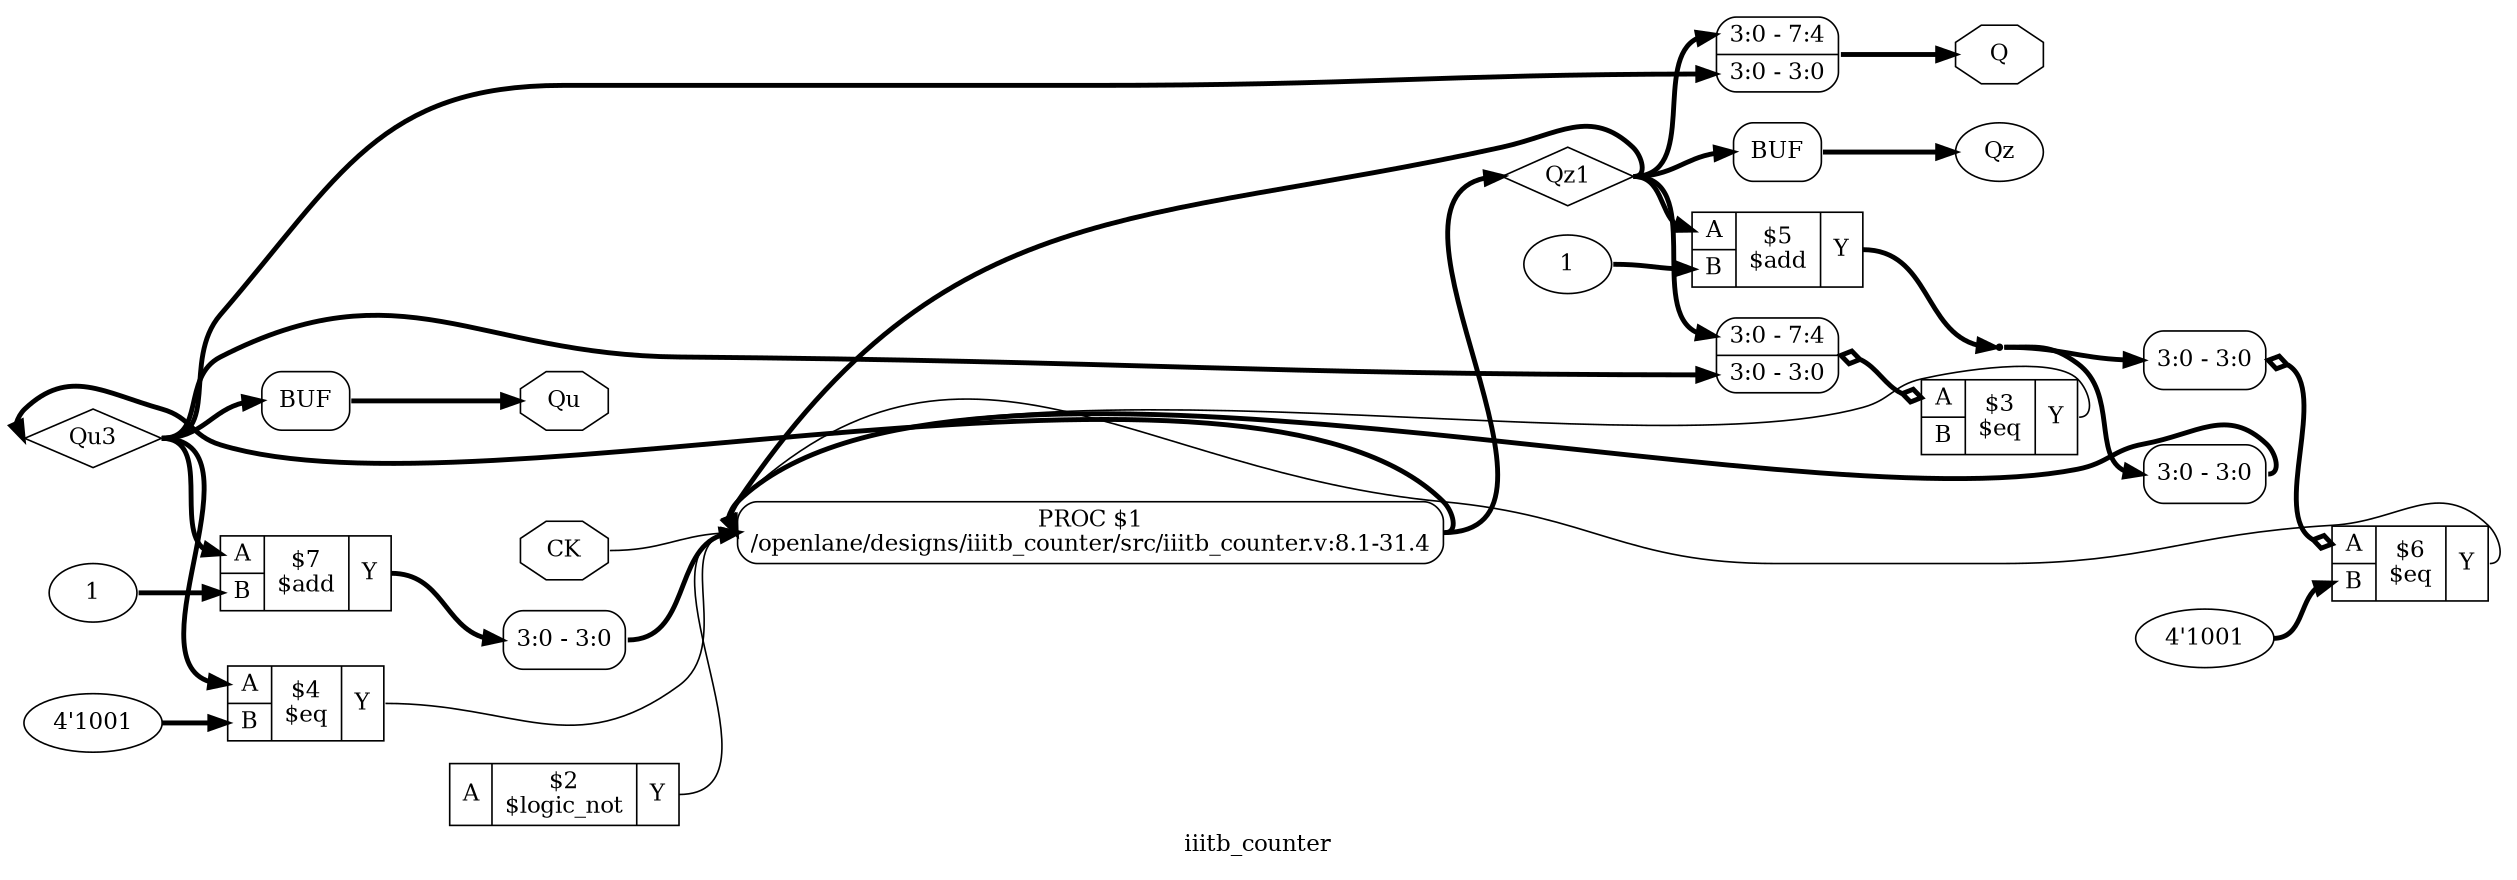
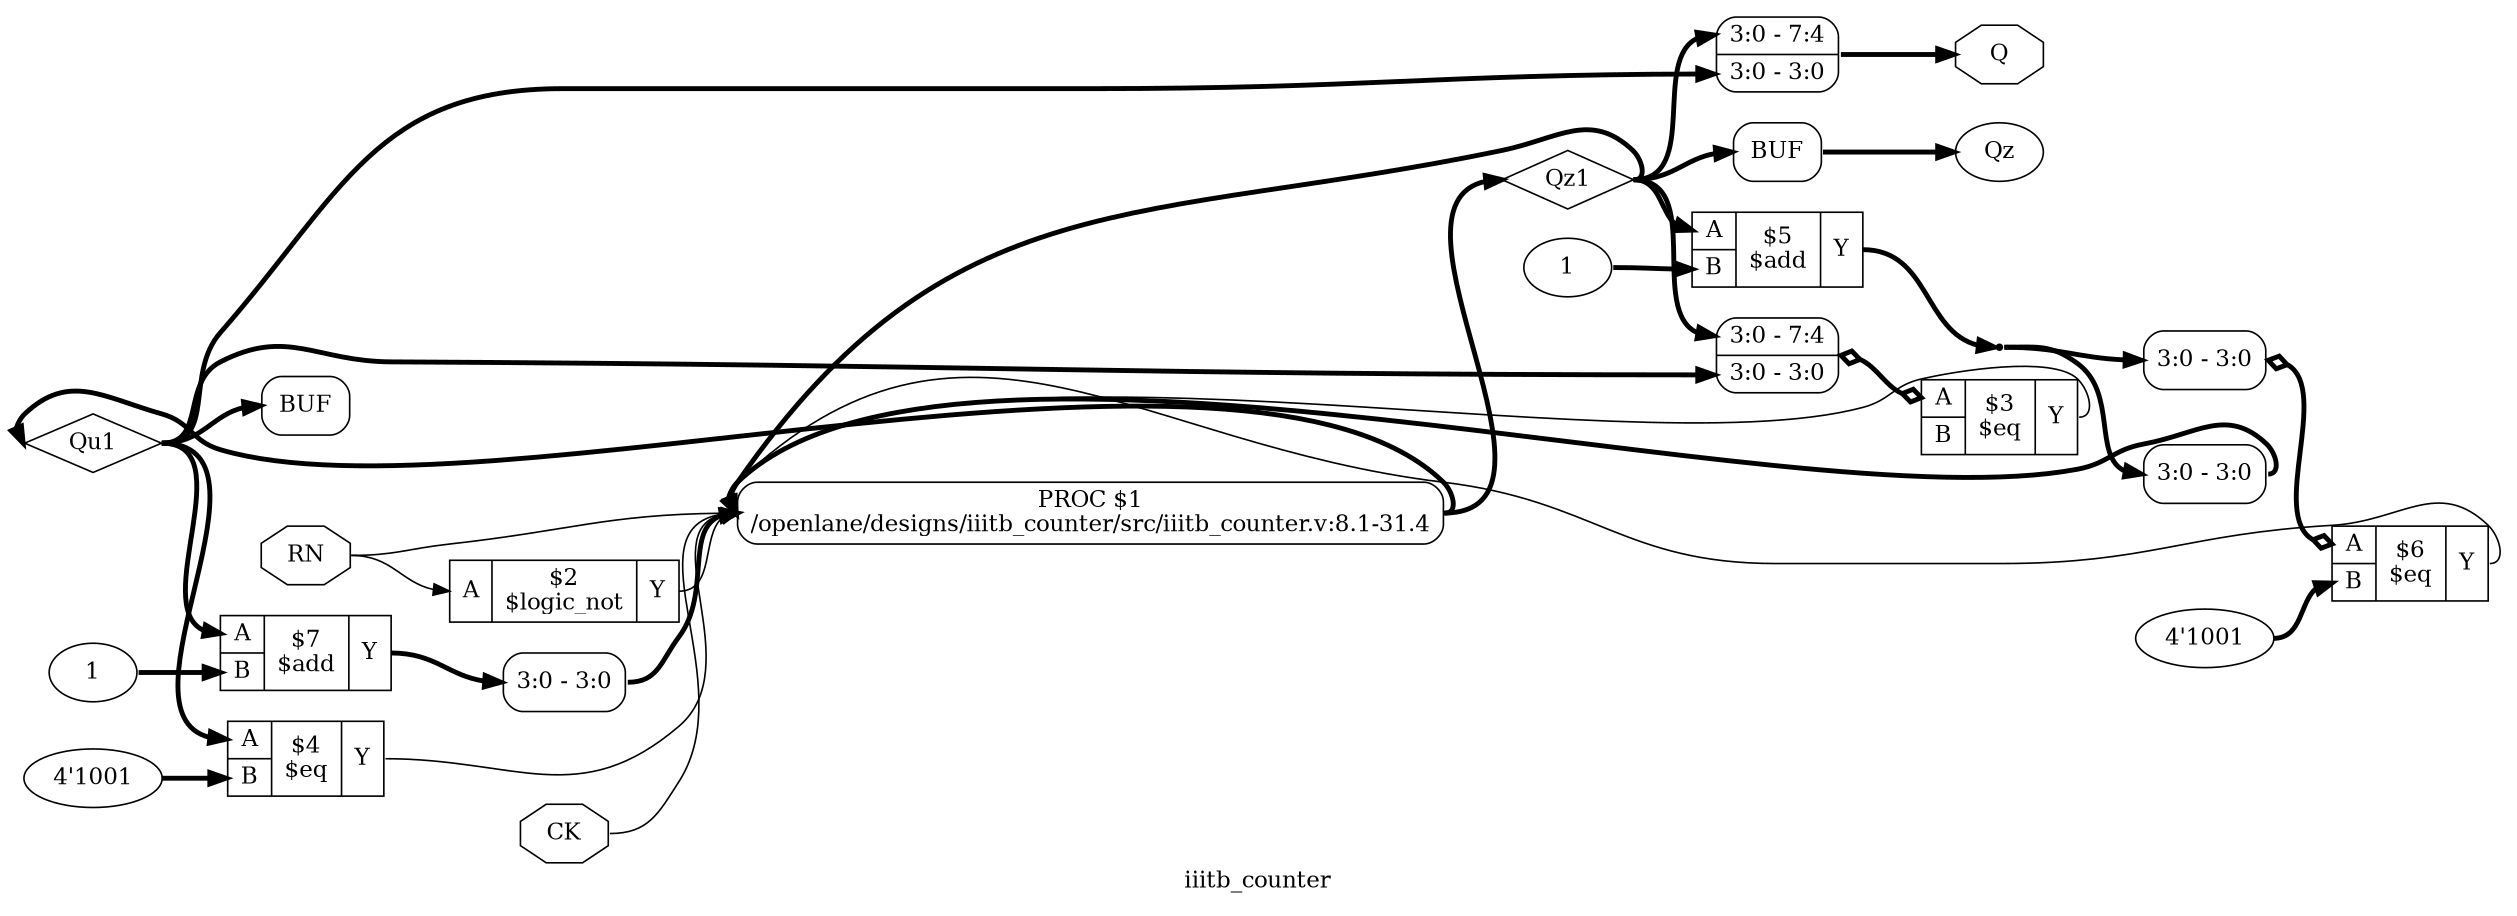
(564, 401) -> none
(93, 438) -> (93, 443)
none -> (306, 555)
